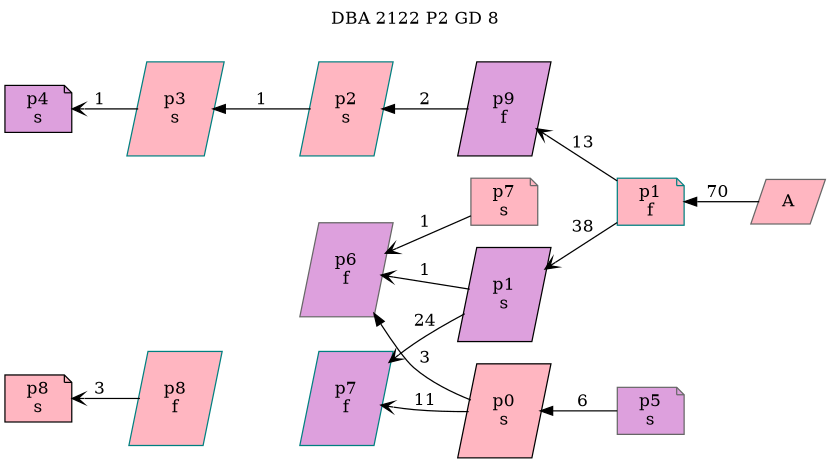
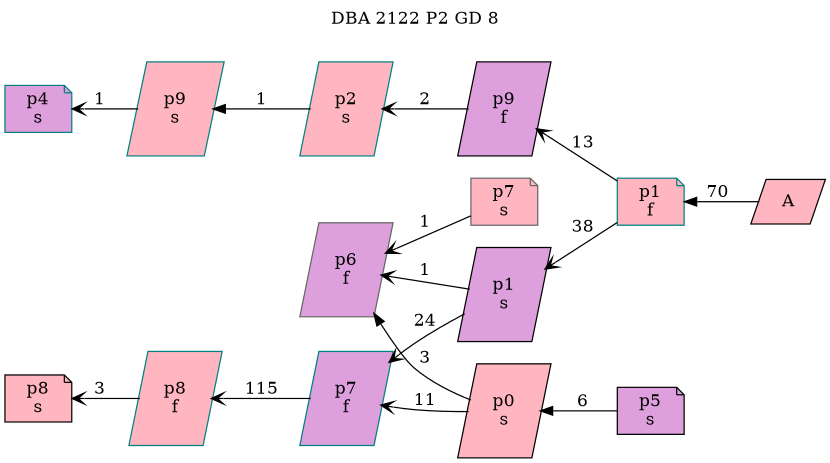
(38, 109) -> (38, 109)
(176, 109) -> (176, 109)
(432, 109) -> (432, 109)
(788, 202) -> (788, 202)
none -> (267, 398)
(651, 411) -> (651, 411)
